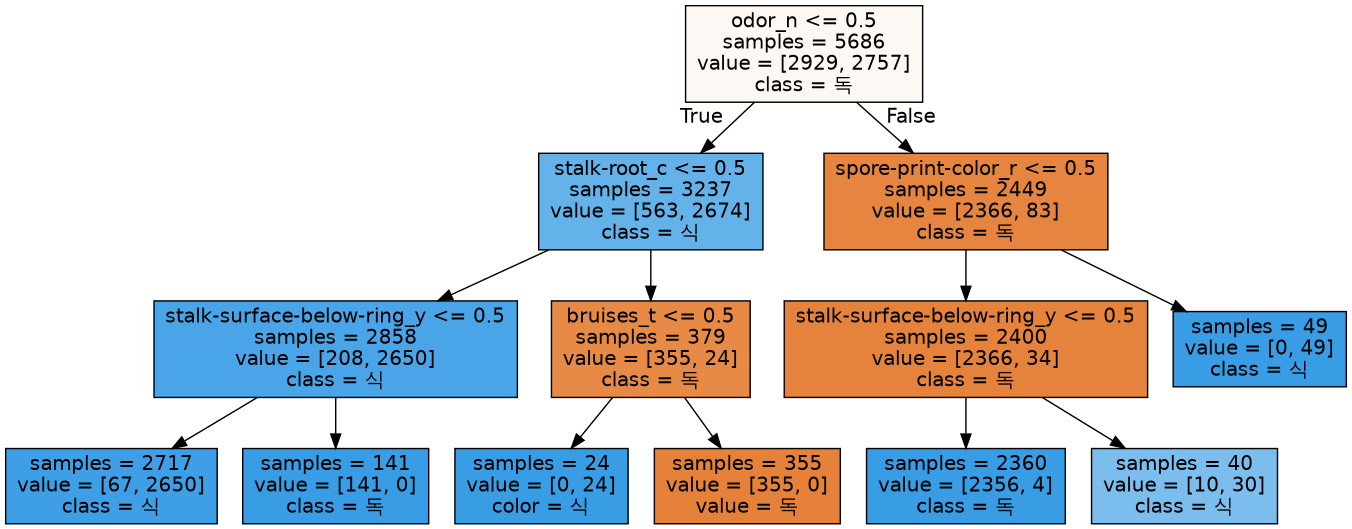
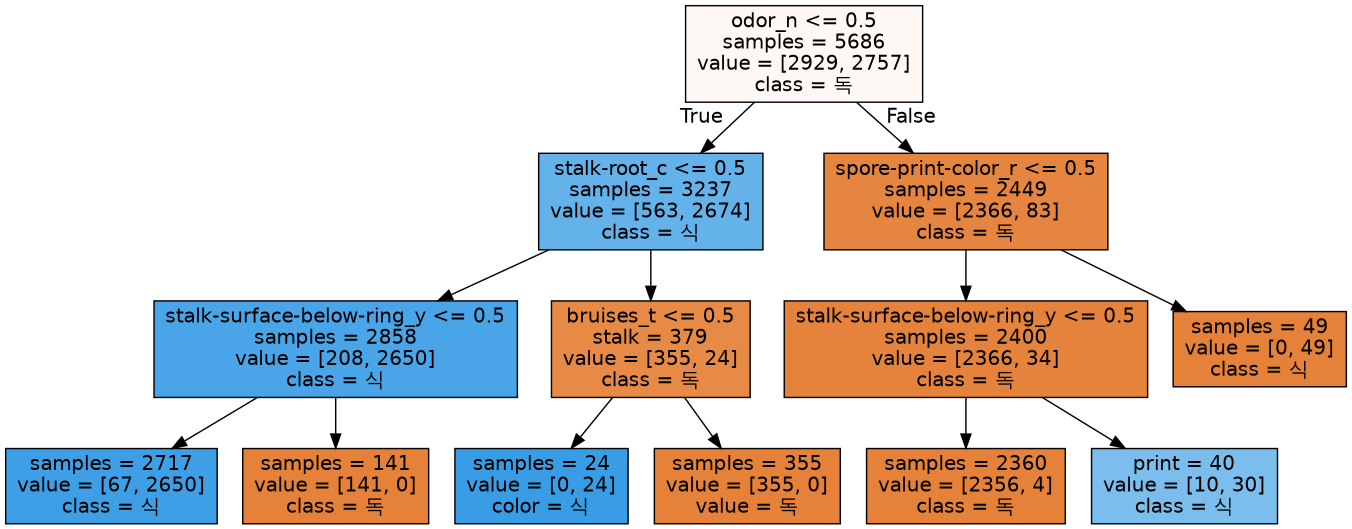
(651, 349) -> (651, 349)
(1260, 349) -> (1260, 349)
(336, 486) -> (336, 486)
(966, 486) -> (966, 486)
(1185, 486) -> (1185, 486)
